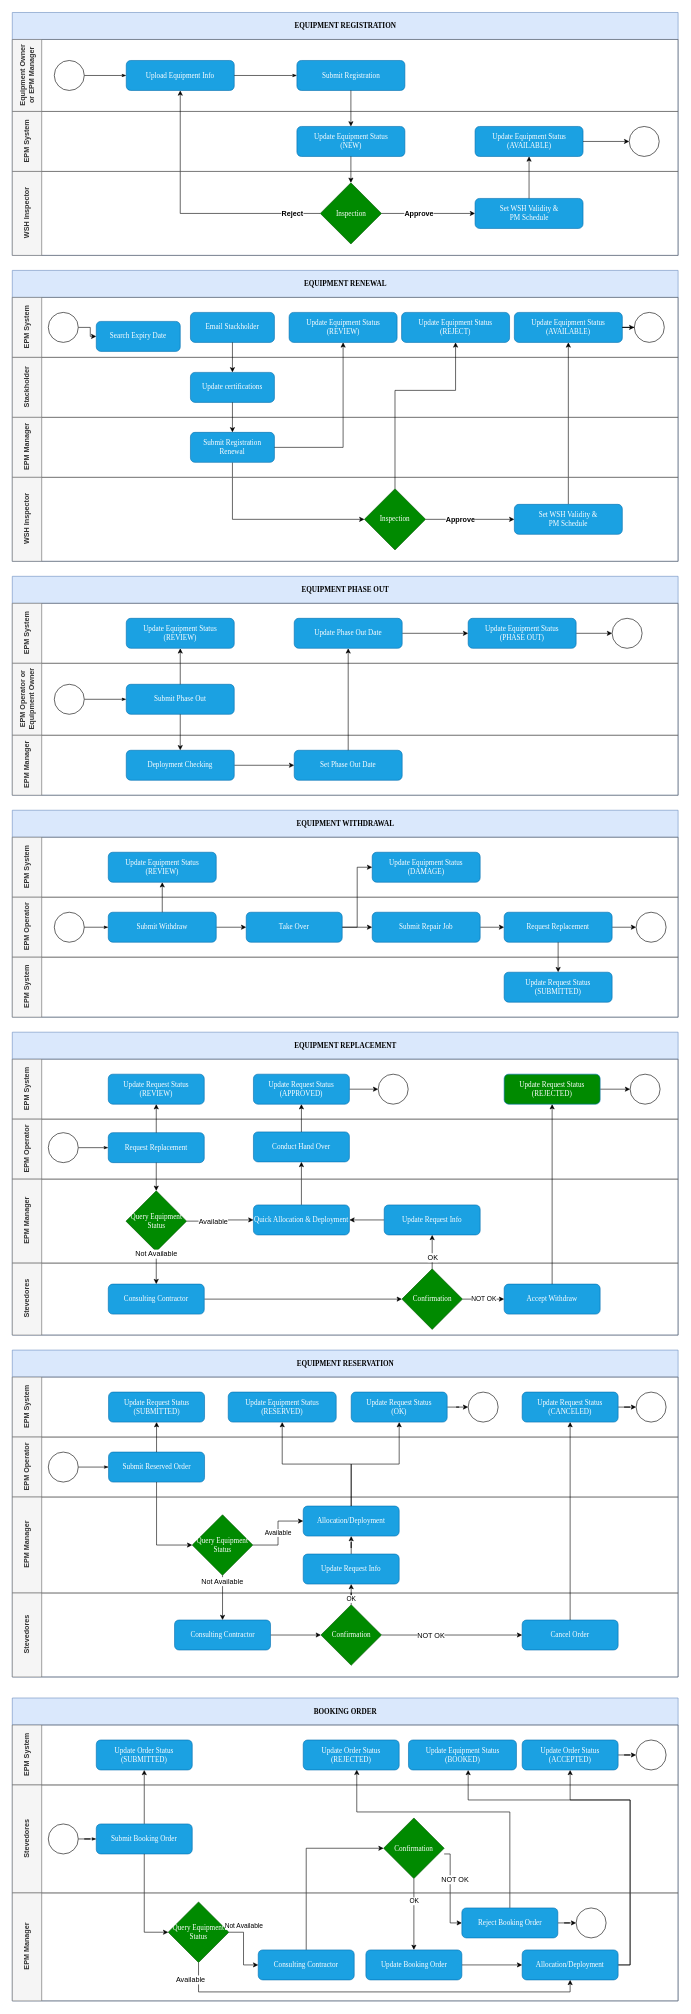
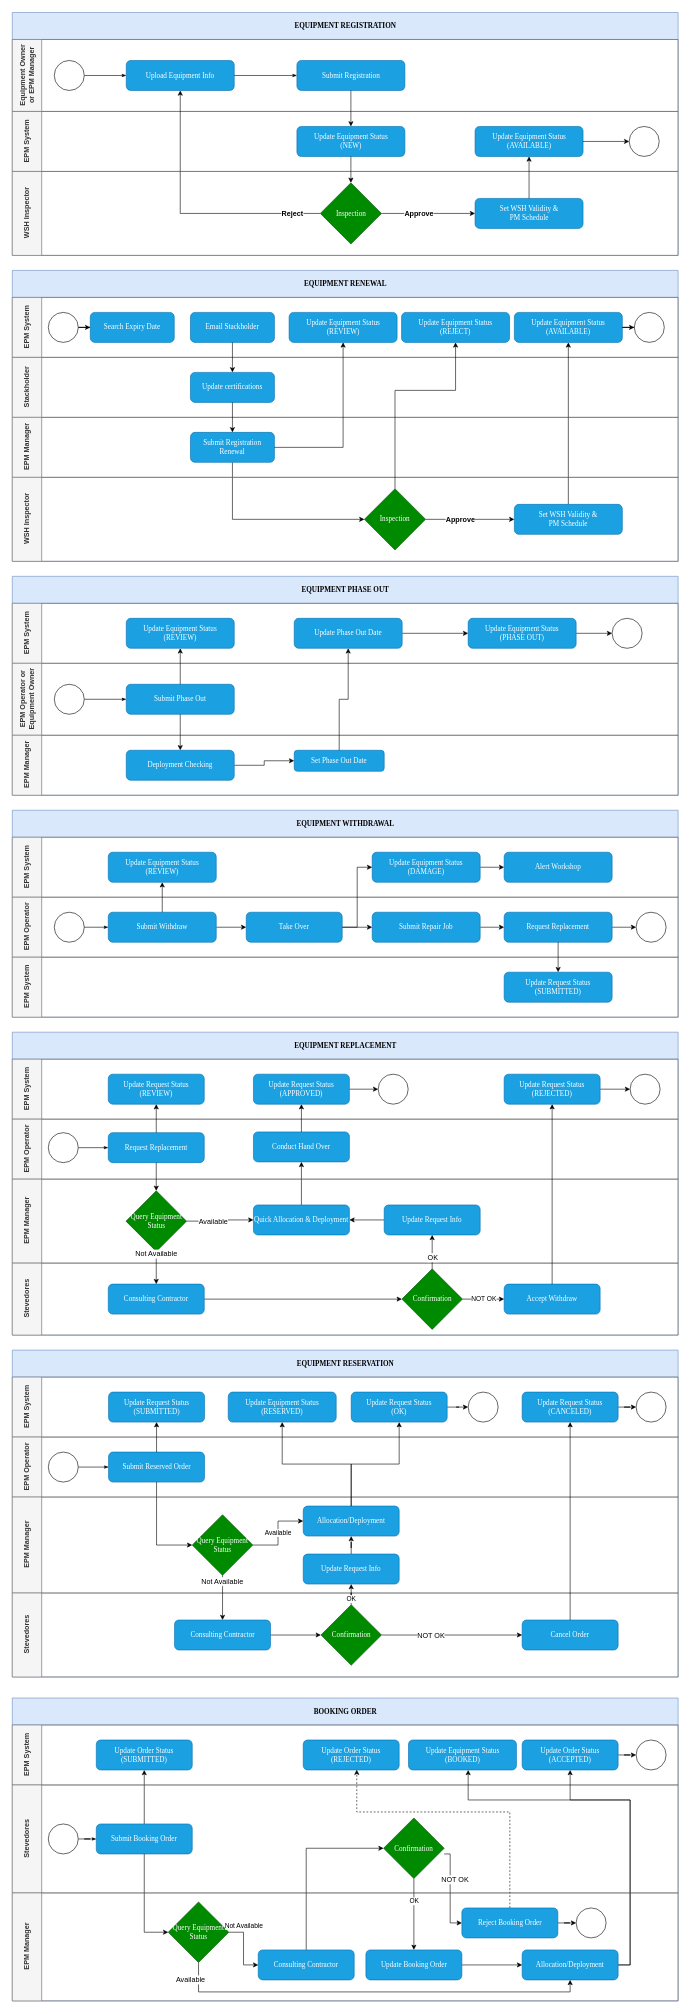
(138, 336) -> (132, 327)
(348, 765) -> (339, 761)
none -> (498, 867)
none -> (558, 867)
(552, 1089) -> (552, 1089)
(462, 1812) -> (462, 1812)
